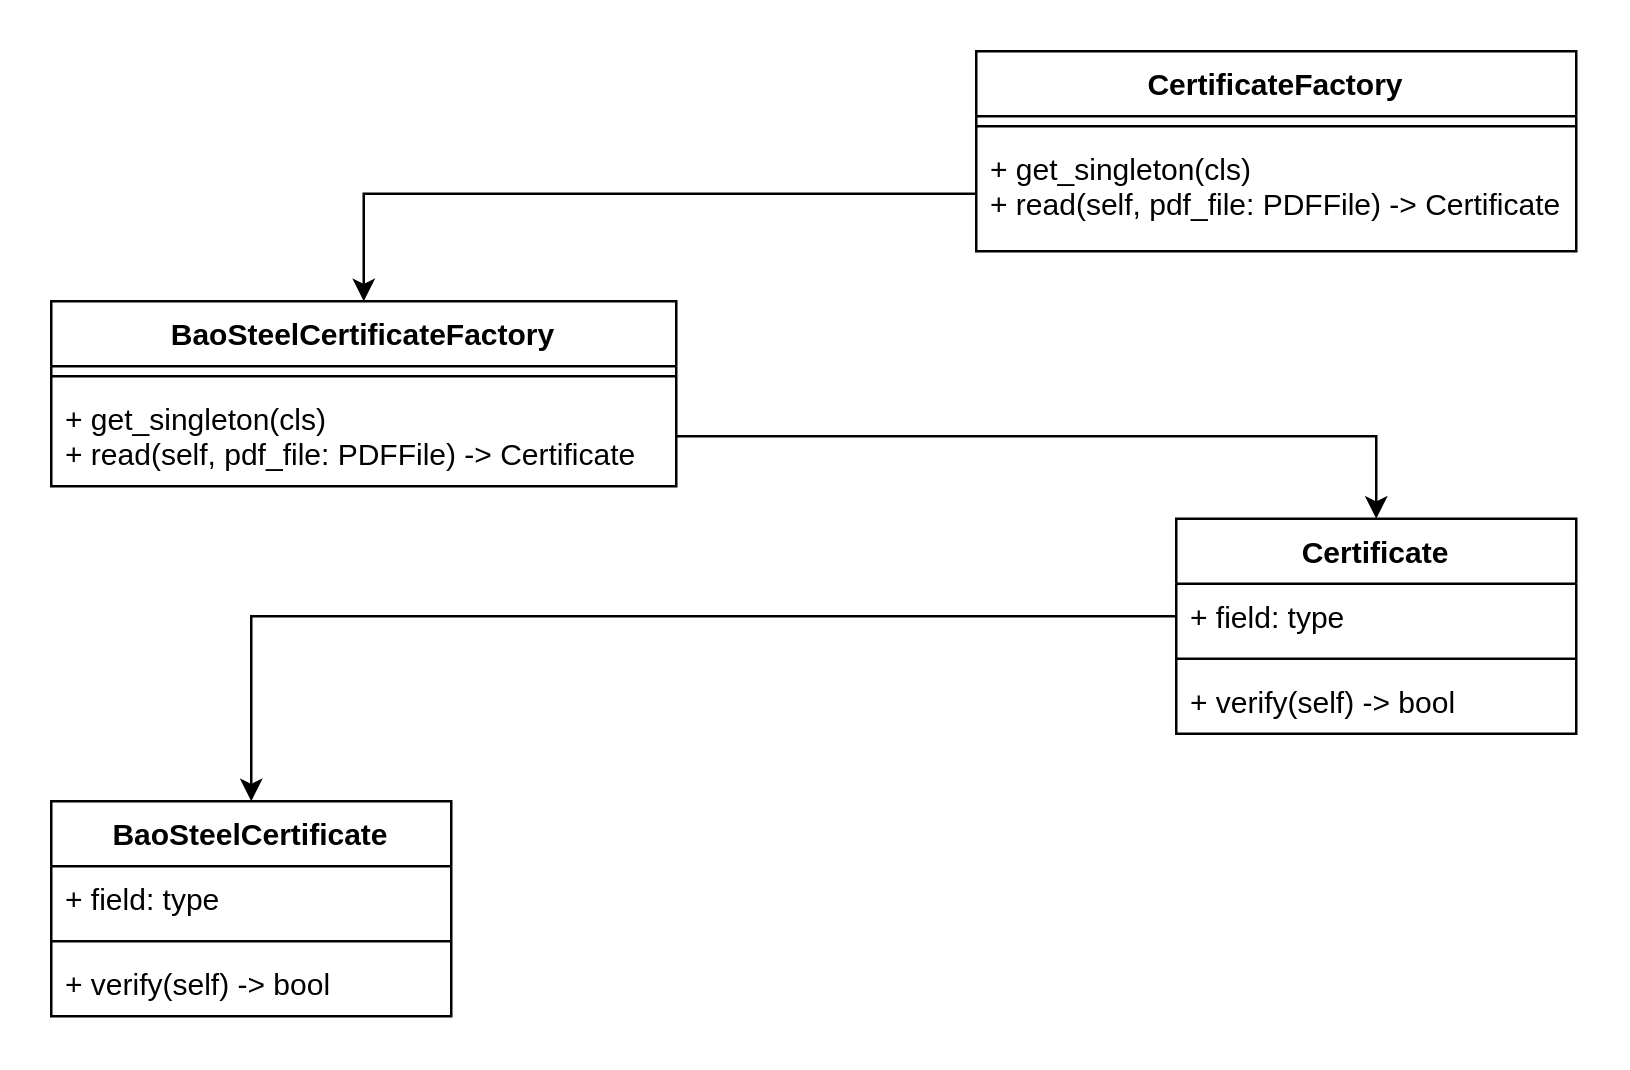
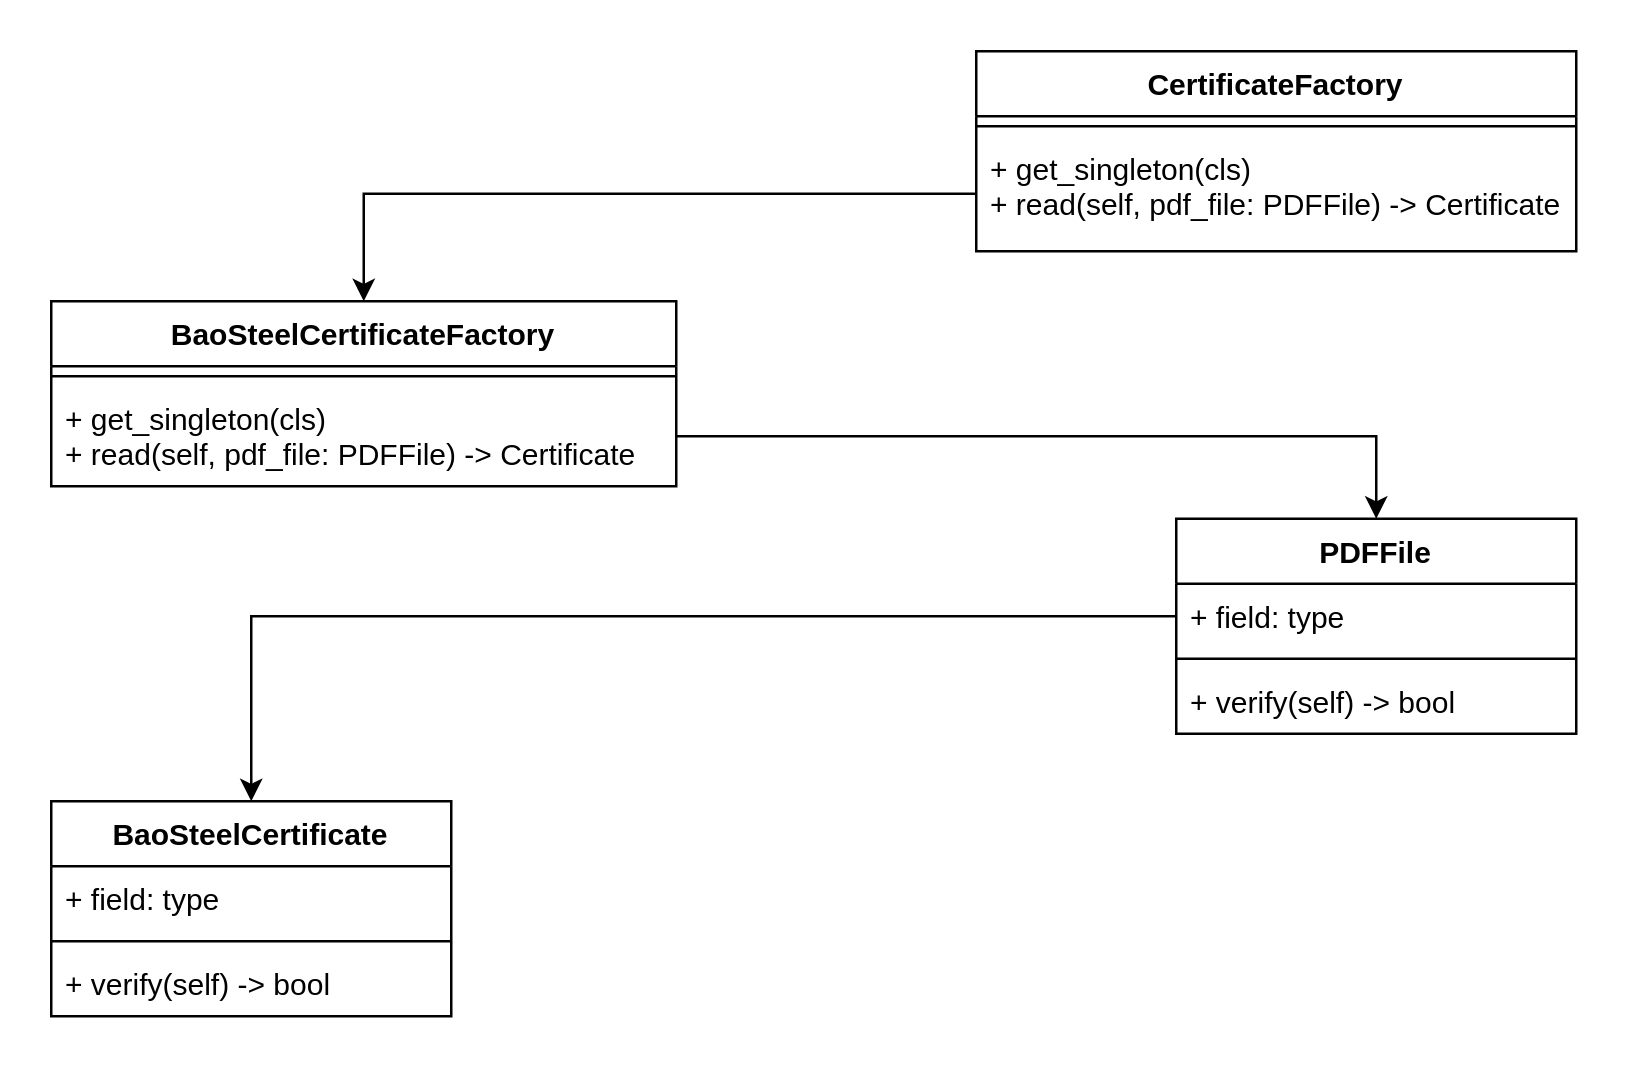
(1375, 553) -> (1375, 553)
